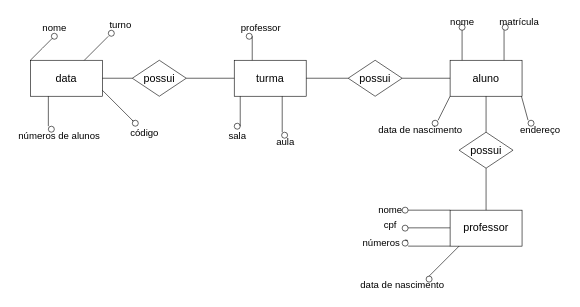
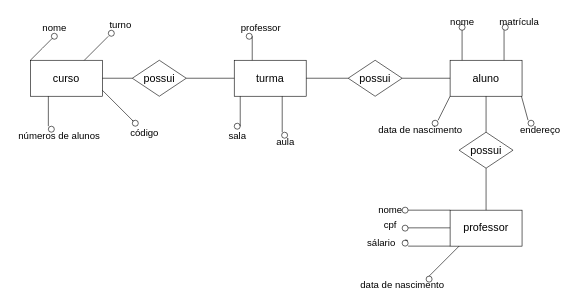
(66, 78) -> (66, 78)
(382, 243) -> (382, 243)
